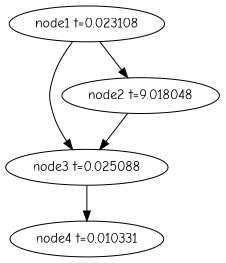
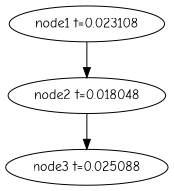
(50, 91) -> none
(141, 96) -> (87, 96)
(87, 239) -> none
